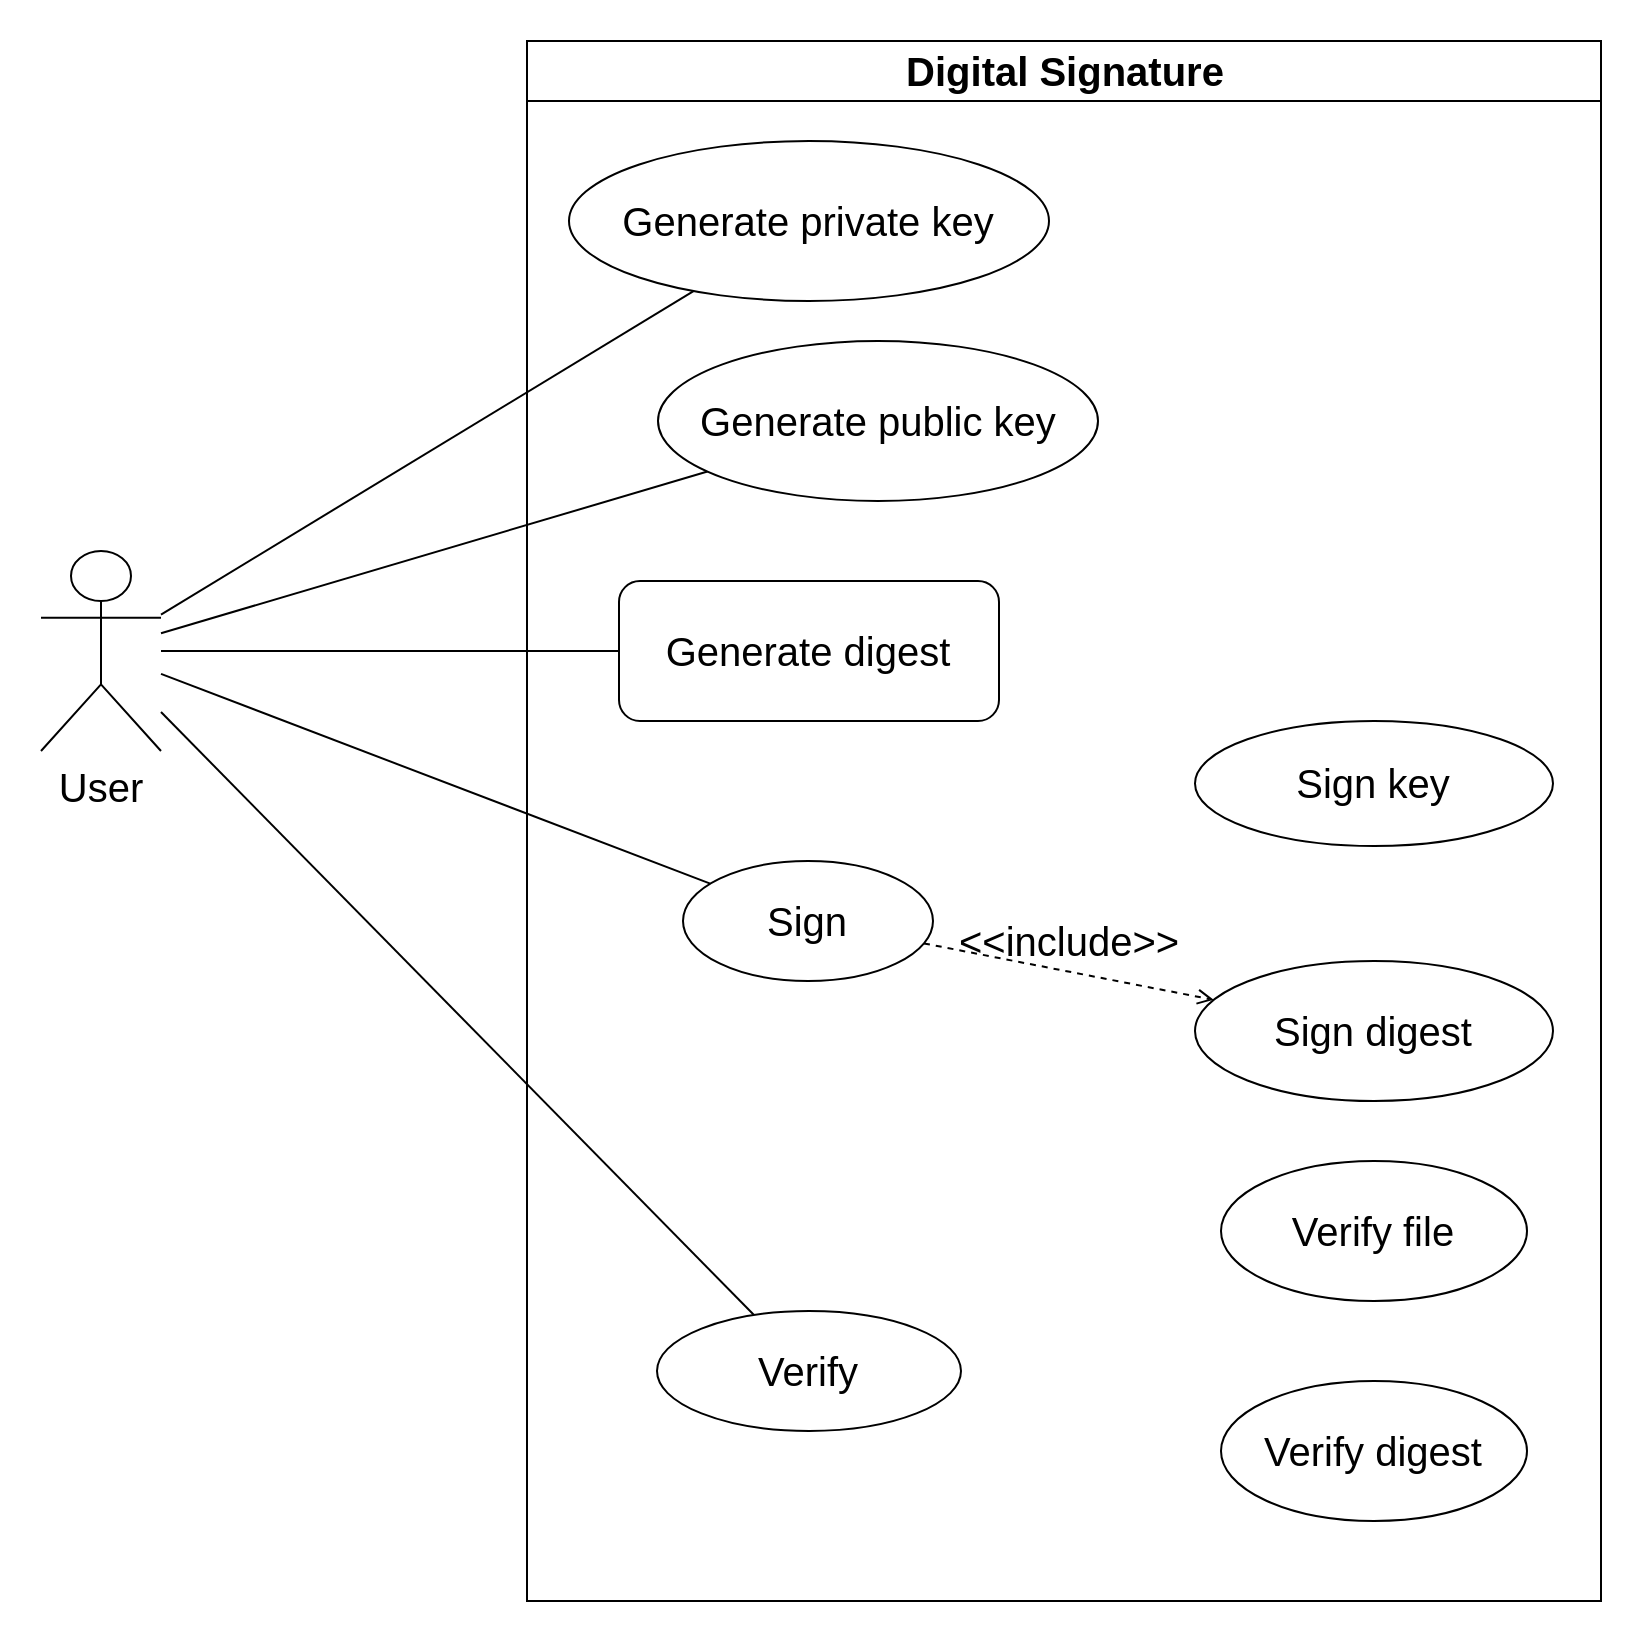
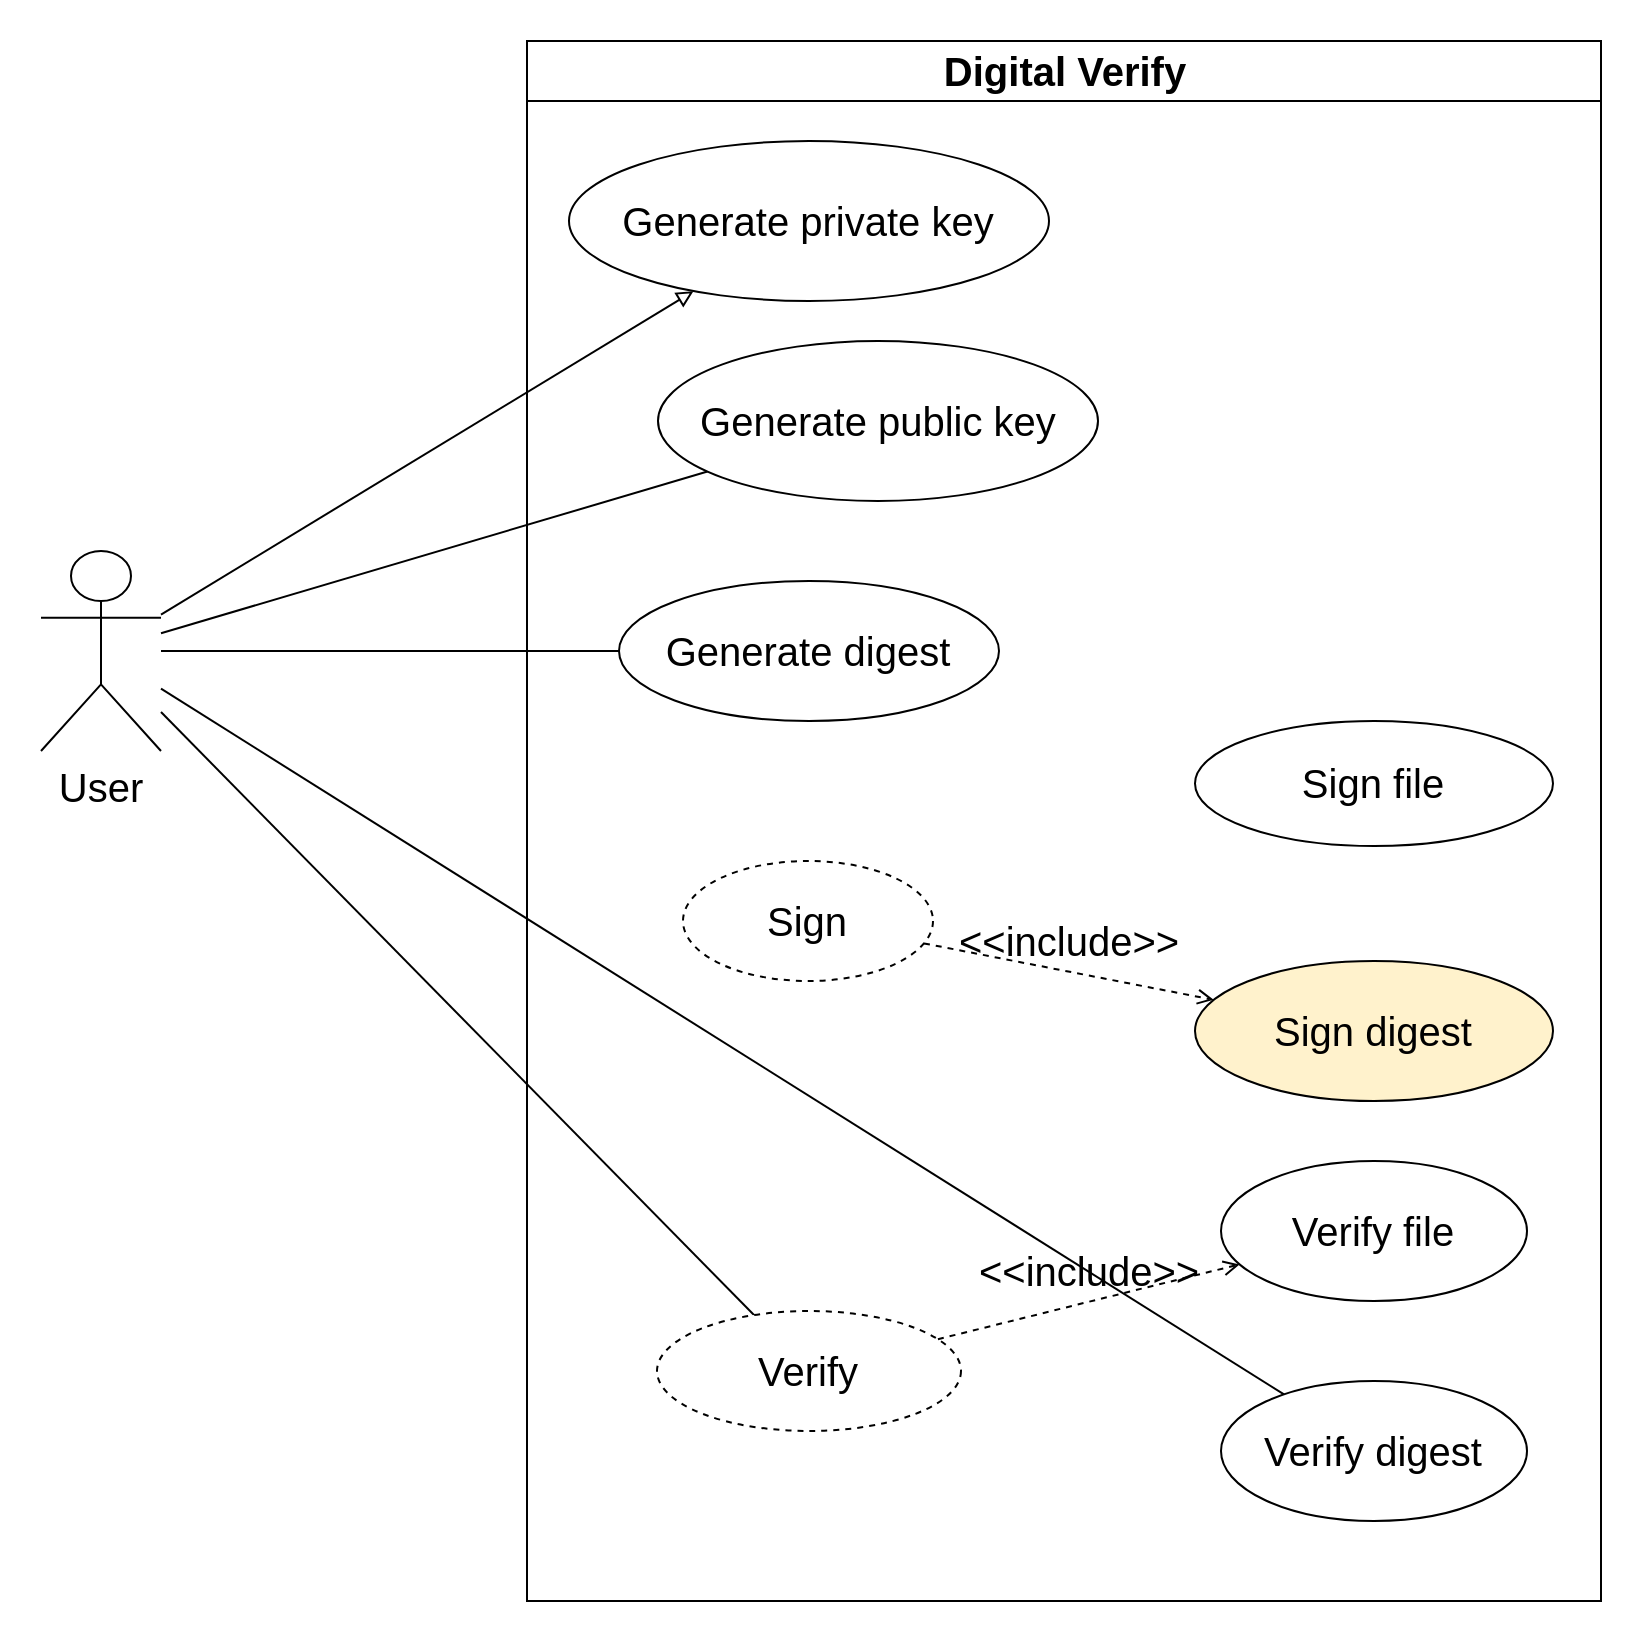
(1066, 71) -> (1066, 71)
(685, 296) -> (679, 300)
(809, 651) -> (809, 651)
(435, 779) -> (825, 1106)
(1374, 783) -> (1374, 783)
(808, 921) -> (808, 921)
(1374, 1031) -> (1374, 1031)
none -> (1026, 1317)
(809, 1371) -> (809, 1371)
